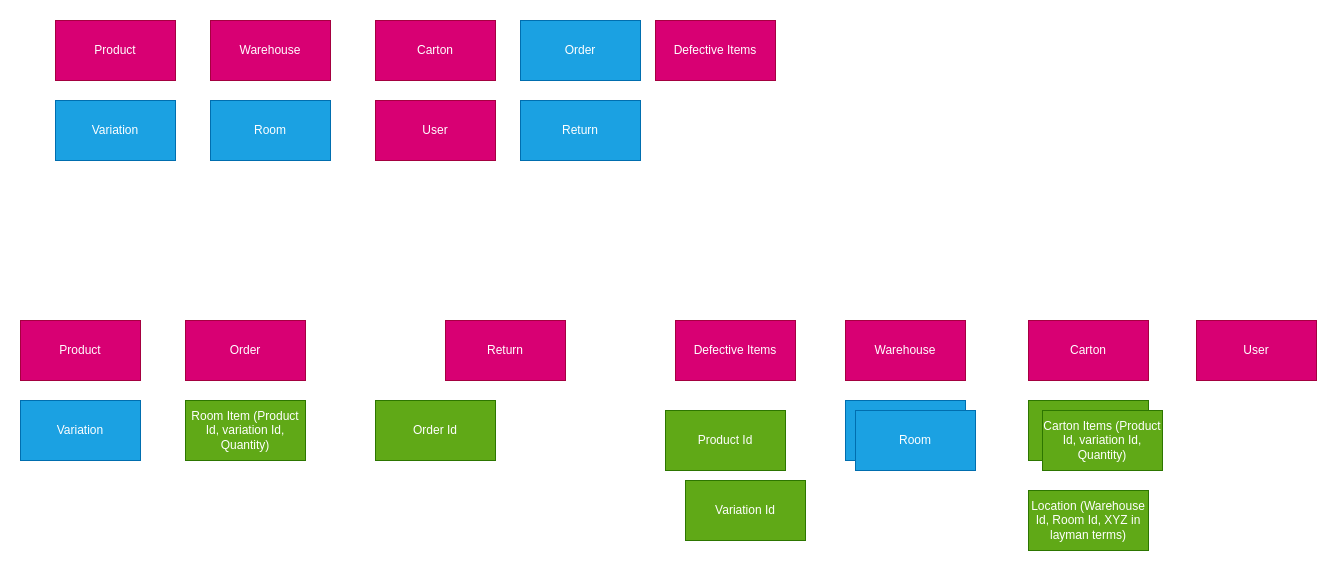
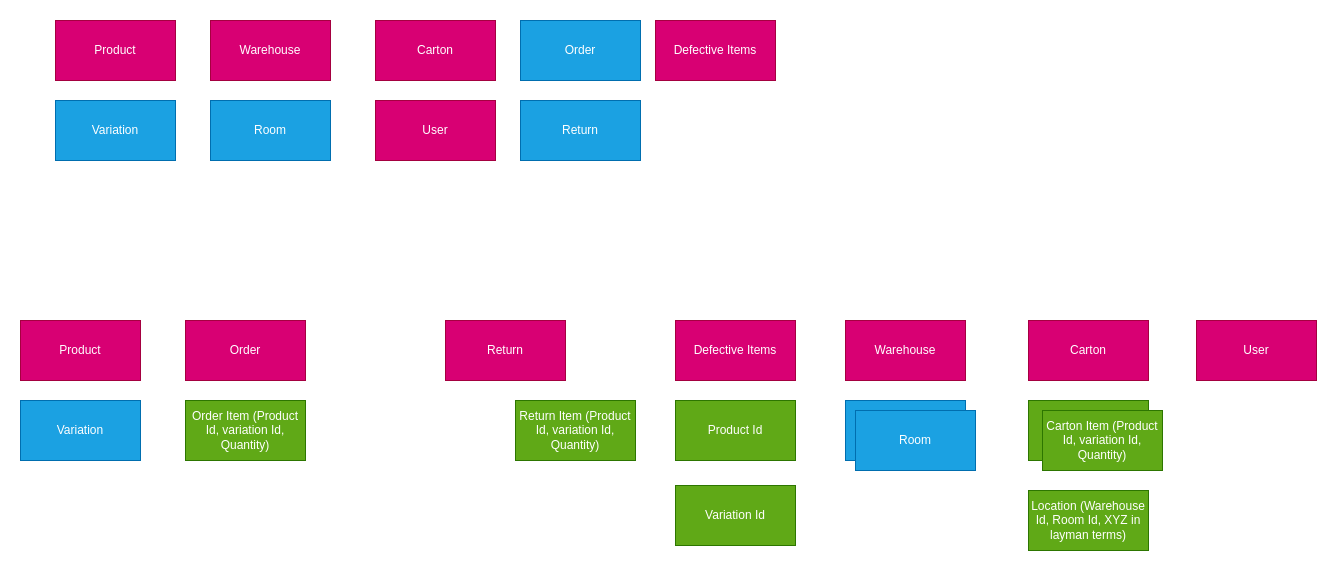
(246, 431) -> (246, 431)
(436, 431) -> none
none -> (576, 431)
(726, 441) -> (736, 431)
(1103, 441) -> (1103, 441)
(746, 511) -> (736, 516)
